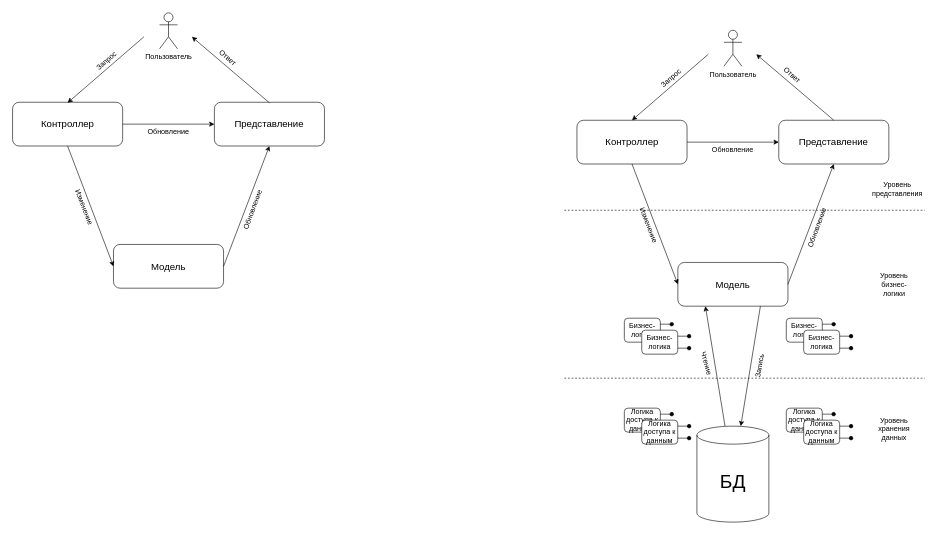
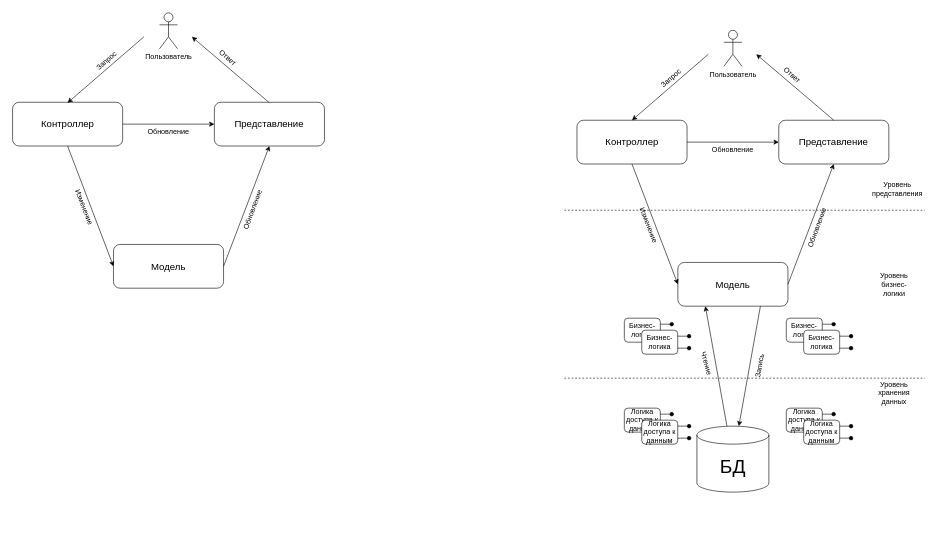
(894, 429) -> (894, 393)
(733, 474) -> (733, 459)
